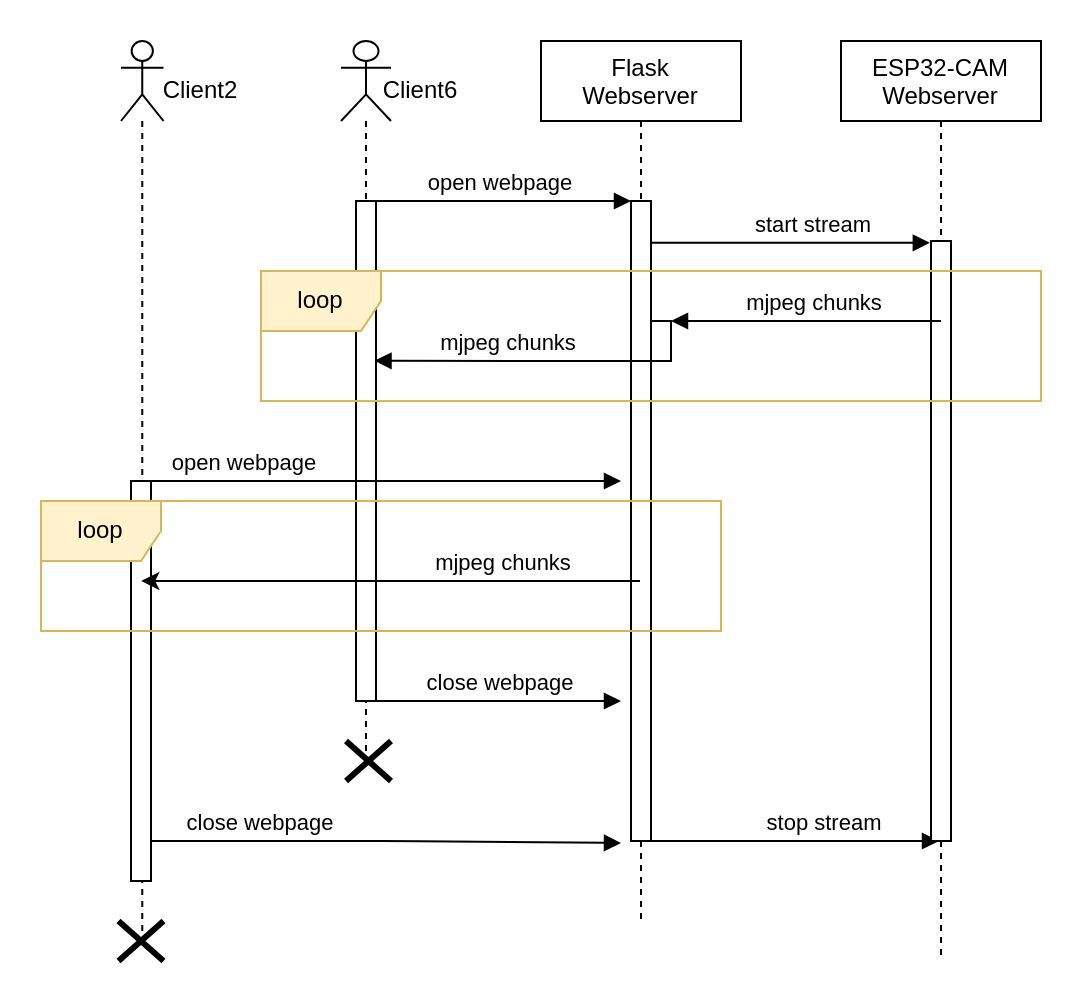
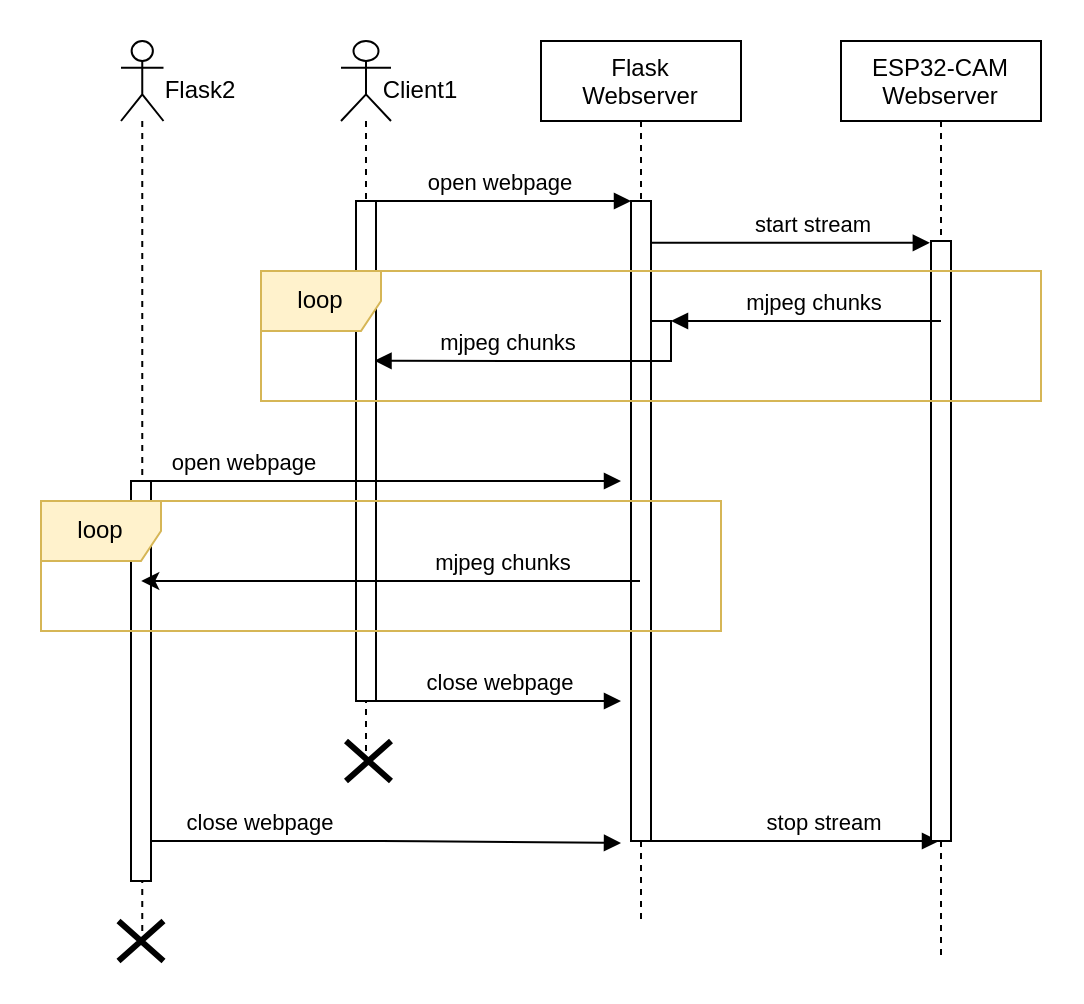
(201, 91) -> (201, 91)
(421, 91) -> (421, 91)
